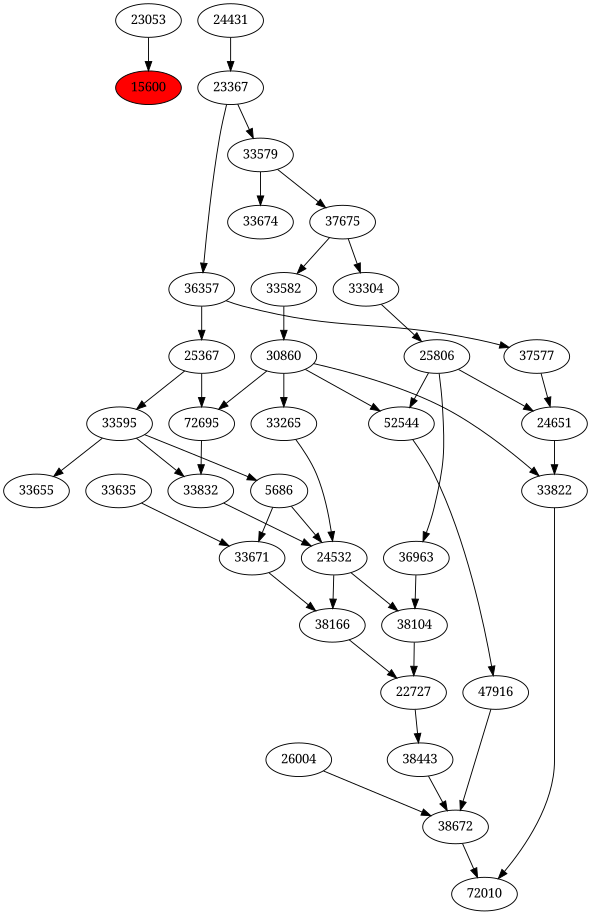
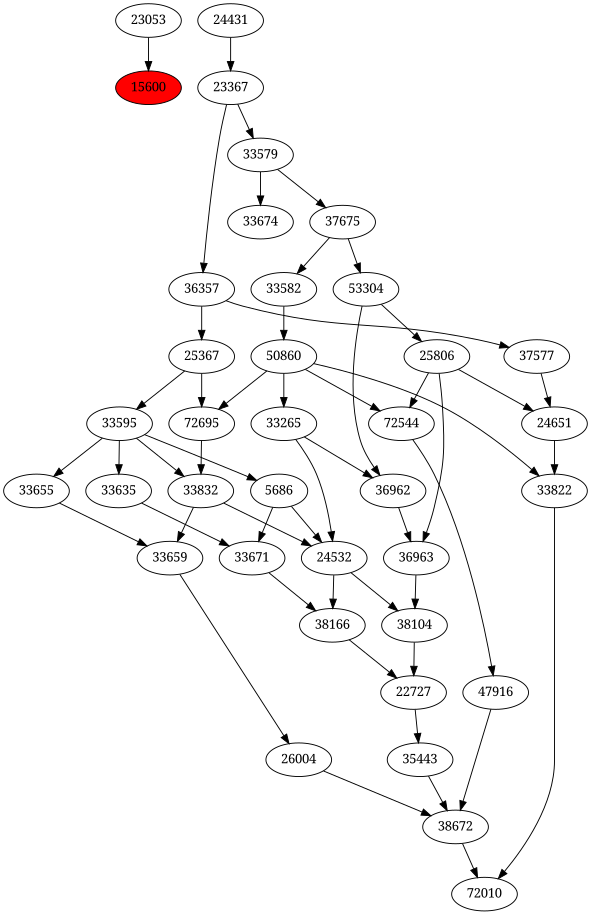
(366, 289) -> (366, 289)
(284, 357) -> (284, 357)
(401, 424) -> (401, 424)
none -> (119, 453)
none -> (393, 491)
none -> (170, 558)
(420, 760) -> (420, 760)
